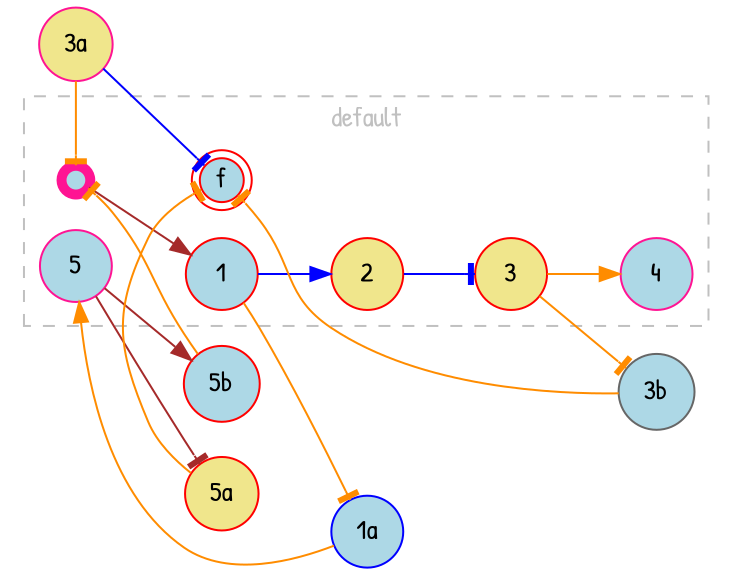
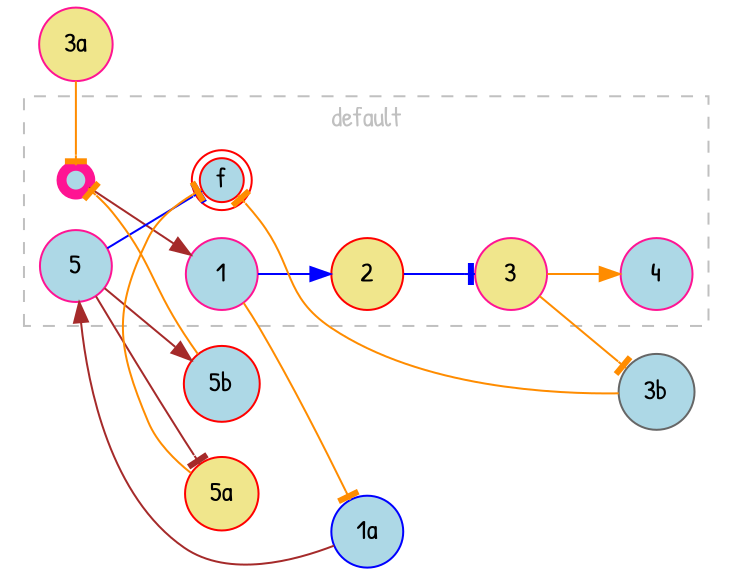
(150, 113) -> (150, 222)
(222, 274) -> (222, 274)
(511, 274) -> (511, 274)
(148, 513) -> (148, 513)
